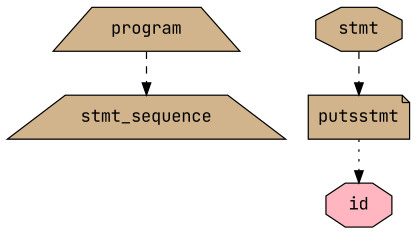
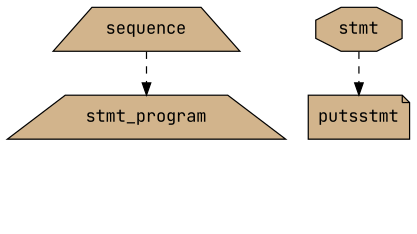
(146, 29) -> (146, 29)
(146, 117) -> (146, 117)
(359, 205) -> none
